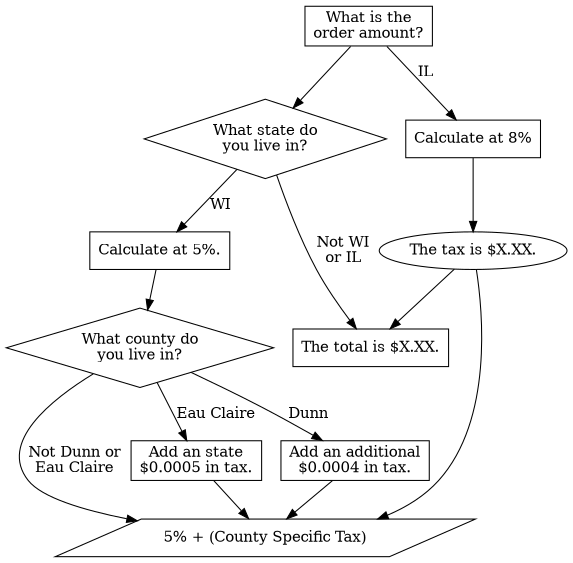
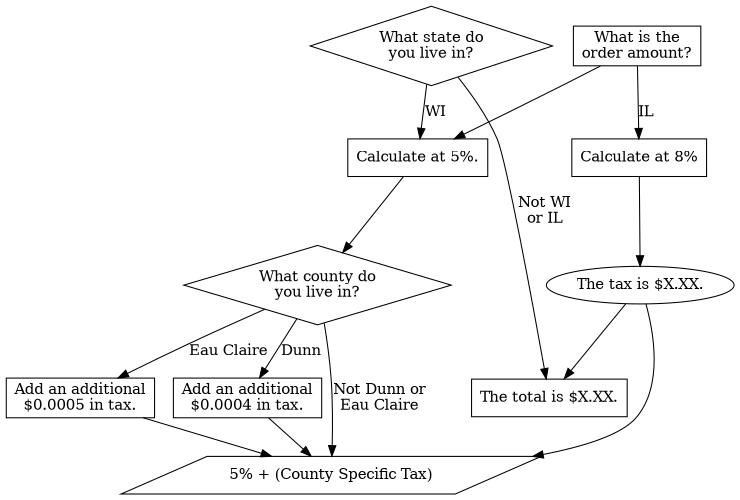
(326, 73) -> (532, 100)
(196, 461) -> (80, 398)
